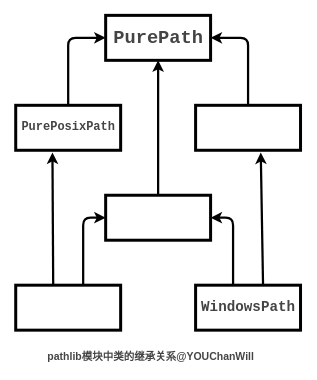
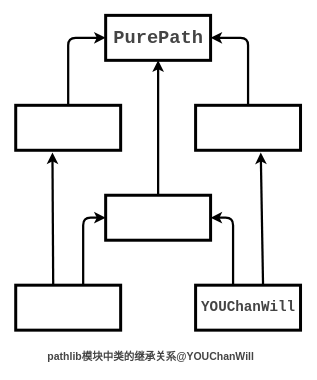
(68, 128) -> none
(248, 308) -> (248, 308)
